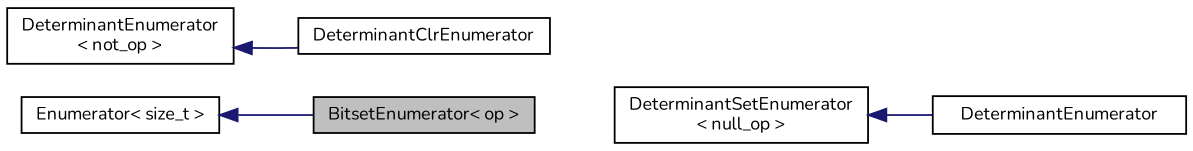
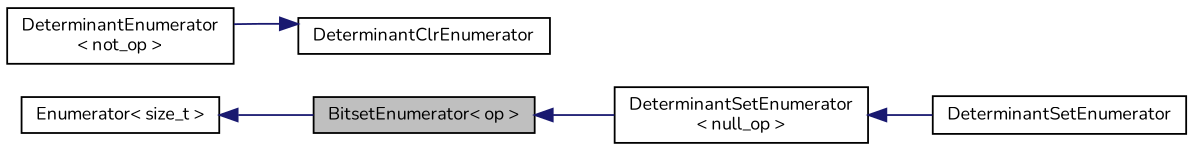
(275, 48) -> (257, 24)
none -> (584, 115)
(1059, 115) -> (1059, 115)
